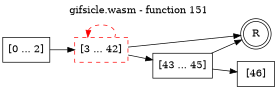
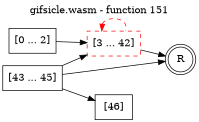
(137, 57) -> (71, 62)
